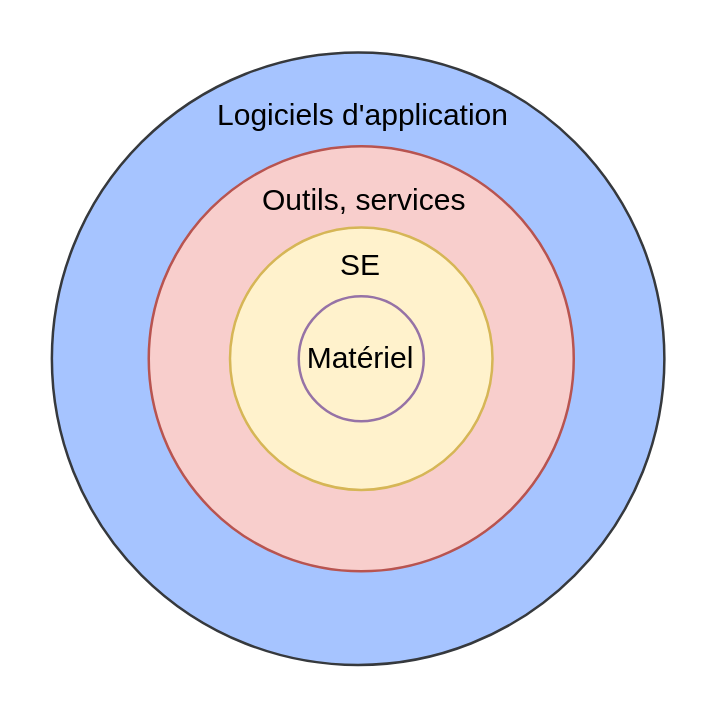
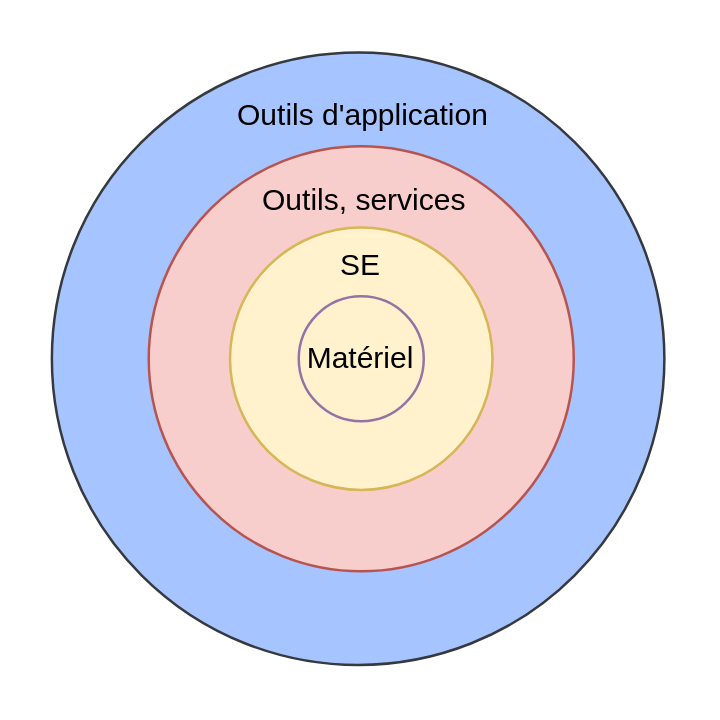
(364, 116) -> (364, 116)
